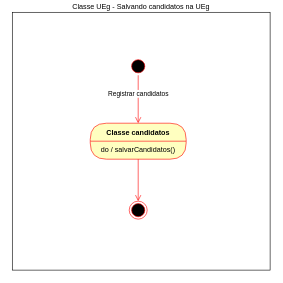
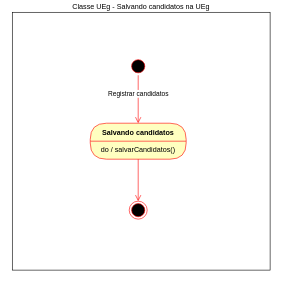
(138, 133) -> (138, 133)
